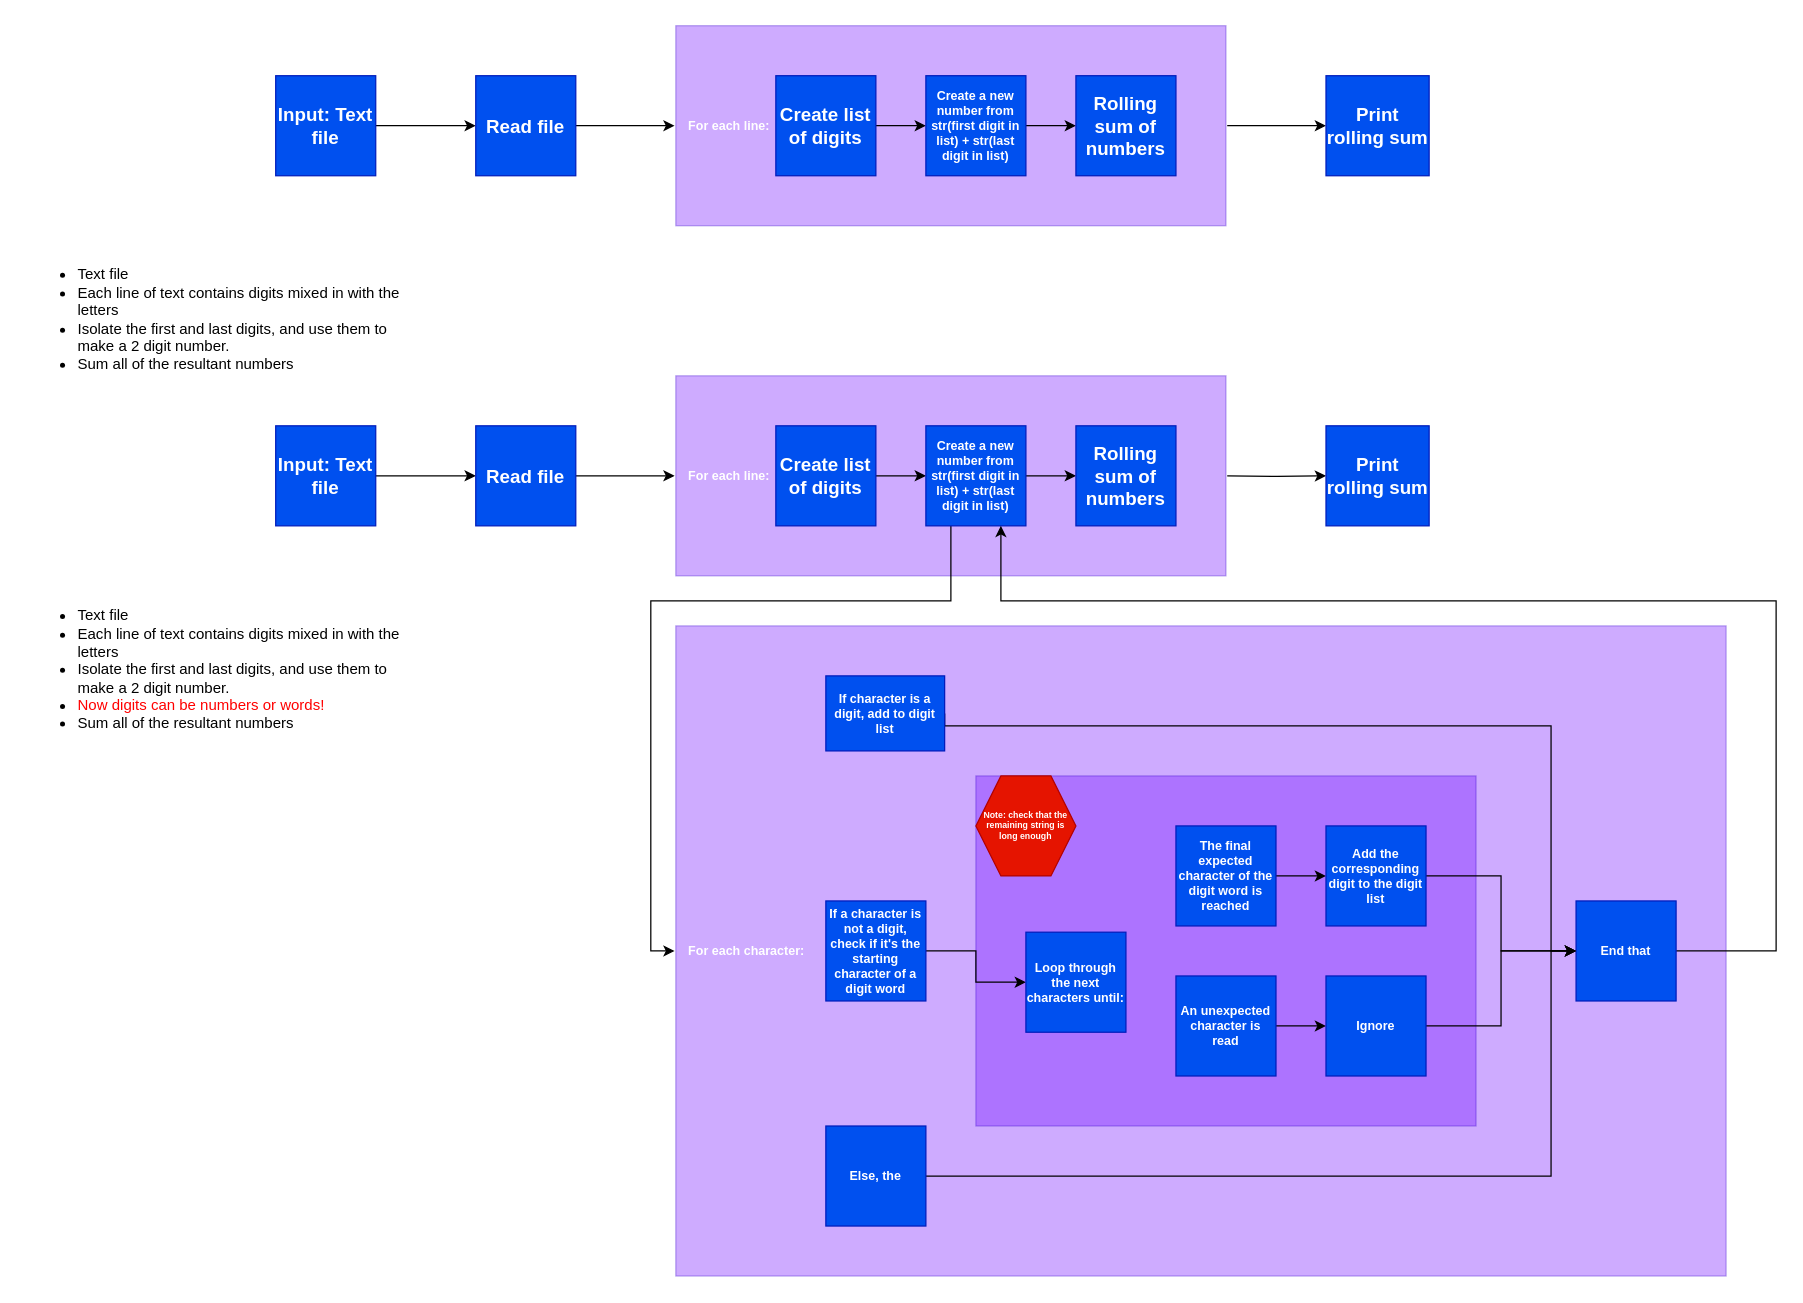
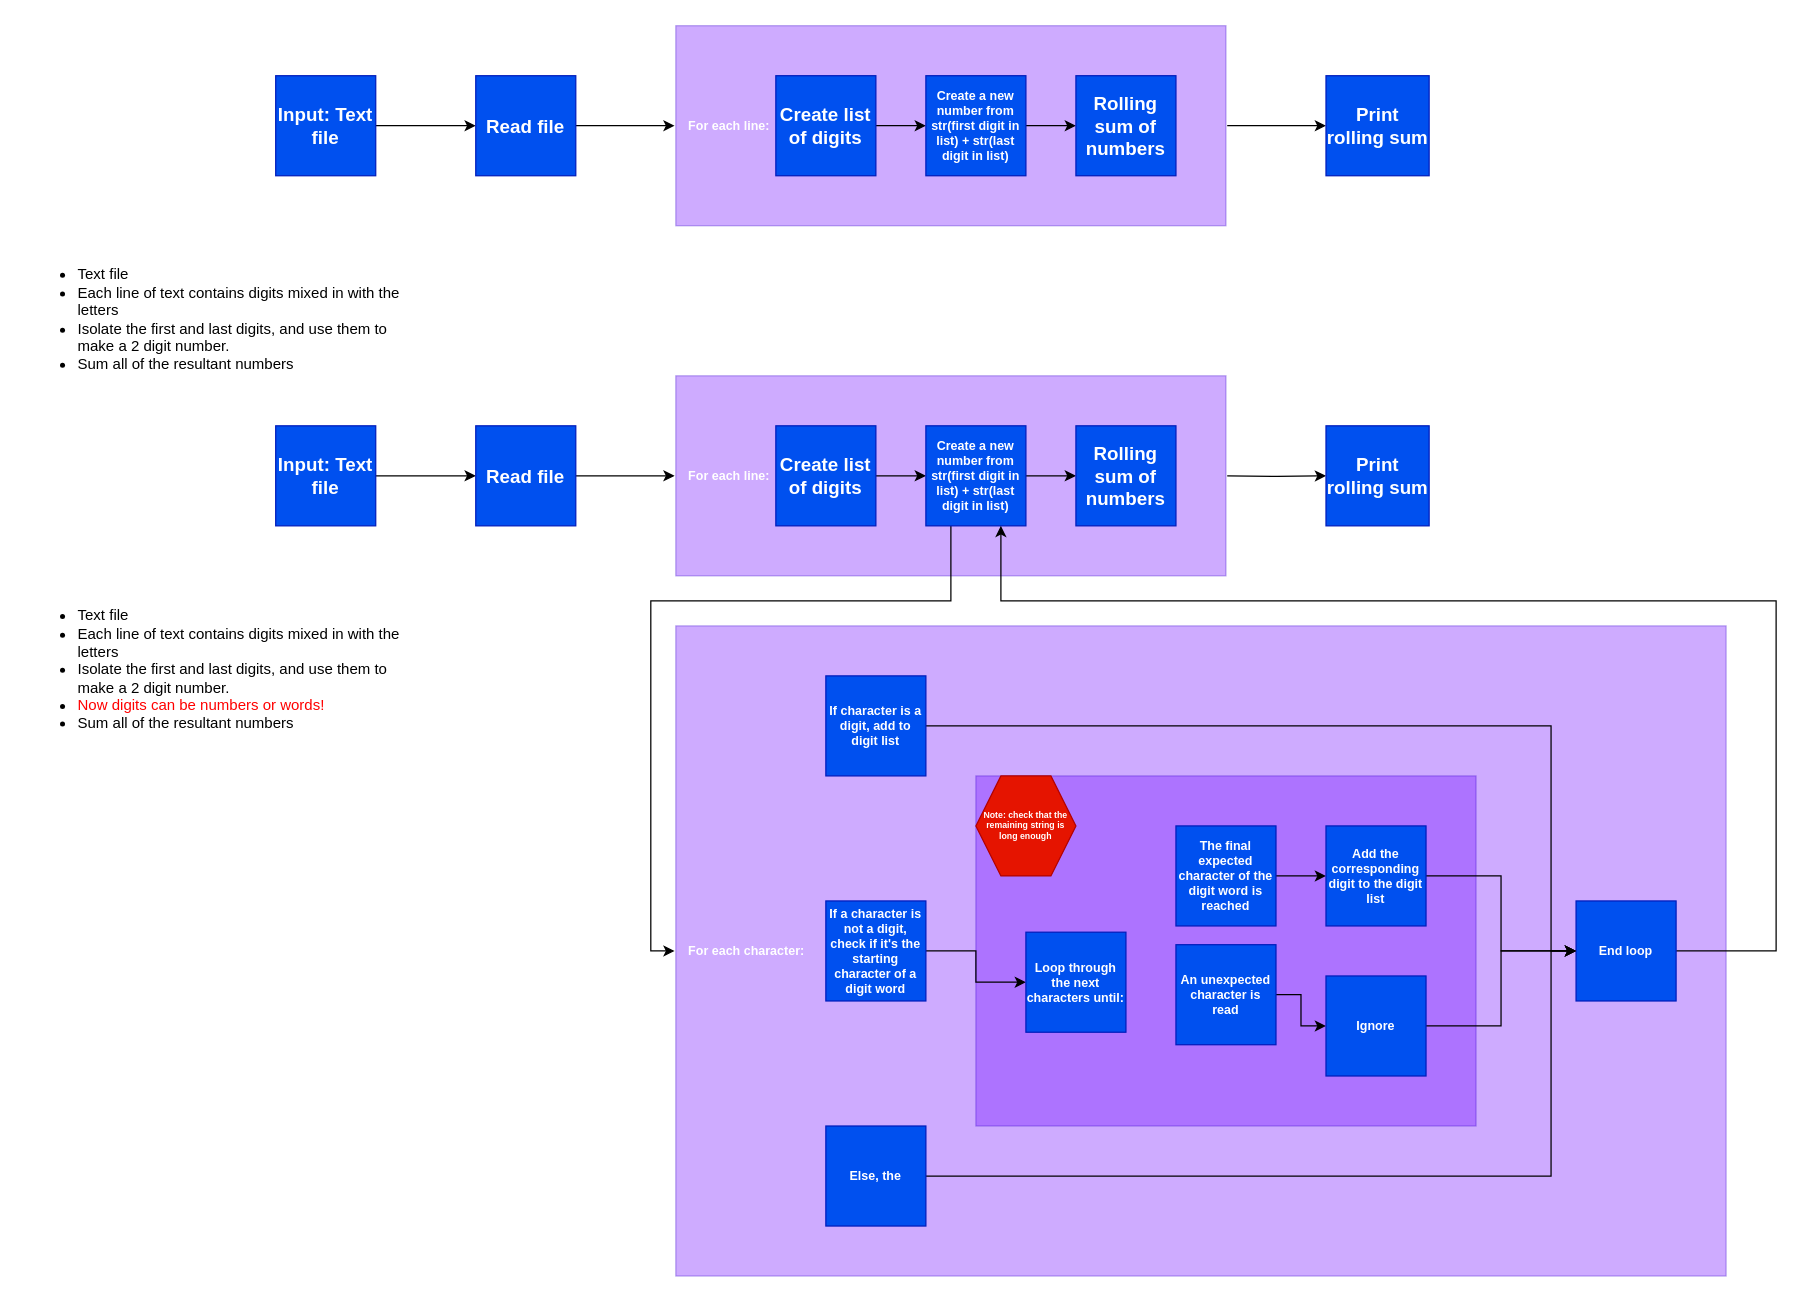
(885, 713) -> (876, 726)
(1626, 951) -> (1626, 951)
(1226, 1026) -> (1226, 994)
